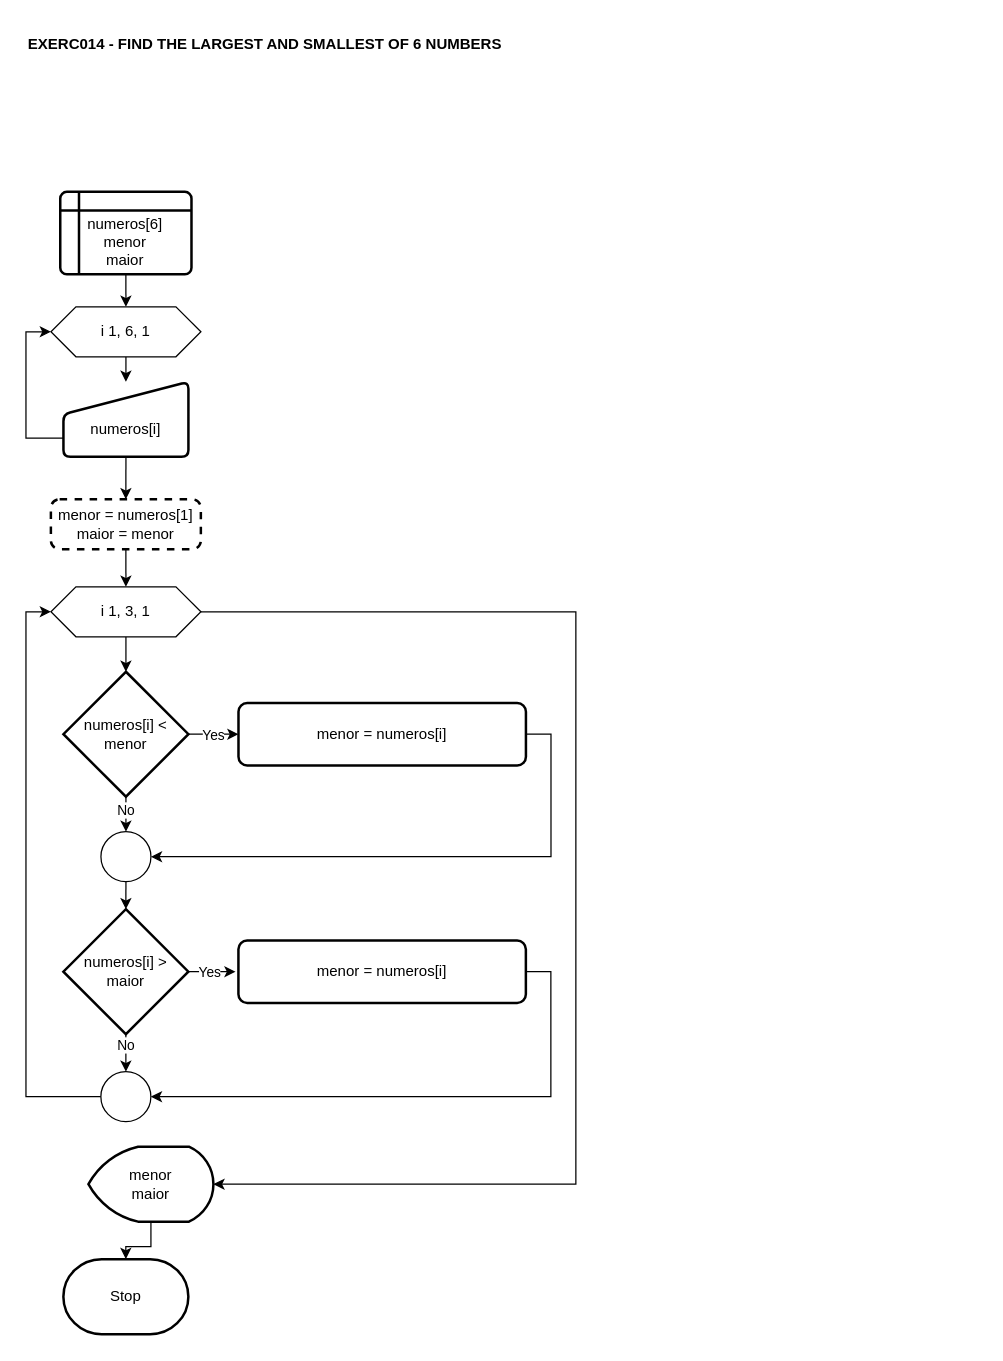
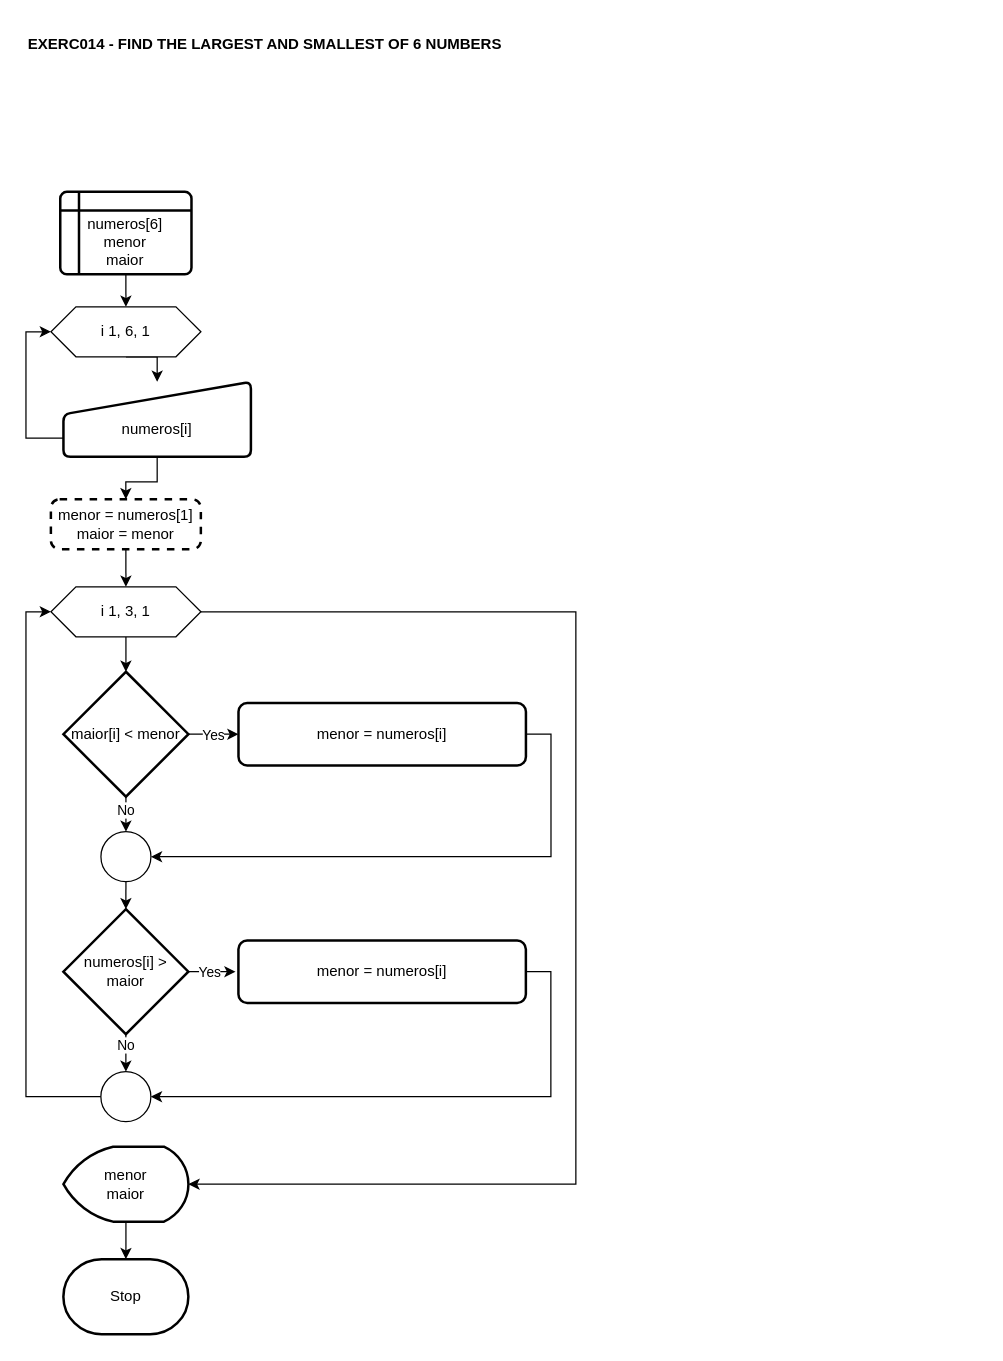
(126, 419) -> (157, 419)
(126, 734) -> (126, 734)
(151, 1184) -> (126, 1184)
